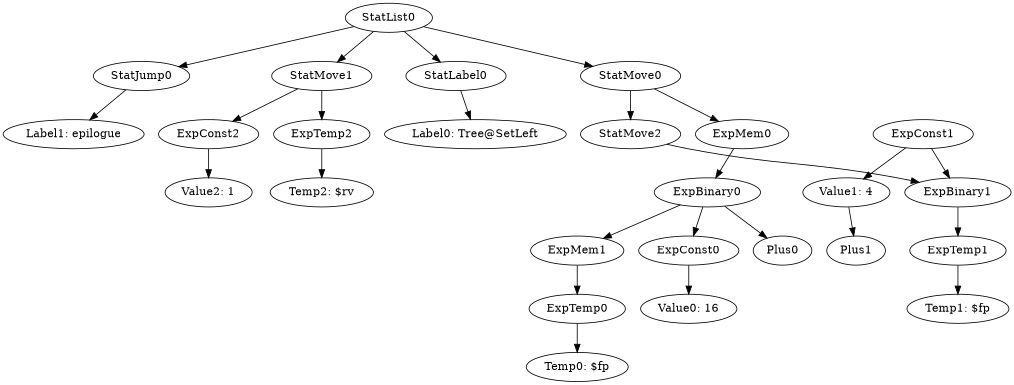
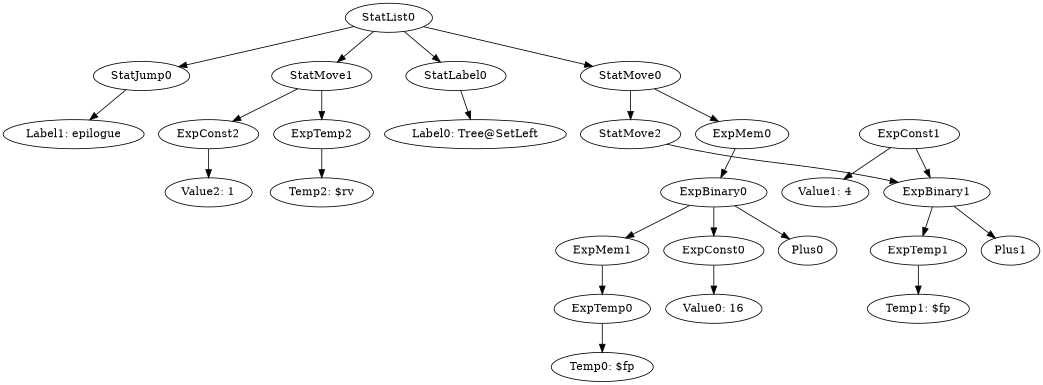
(851, 218) -> (971, 220)
